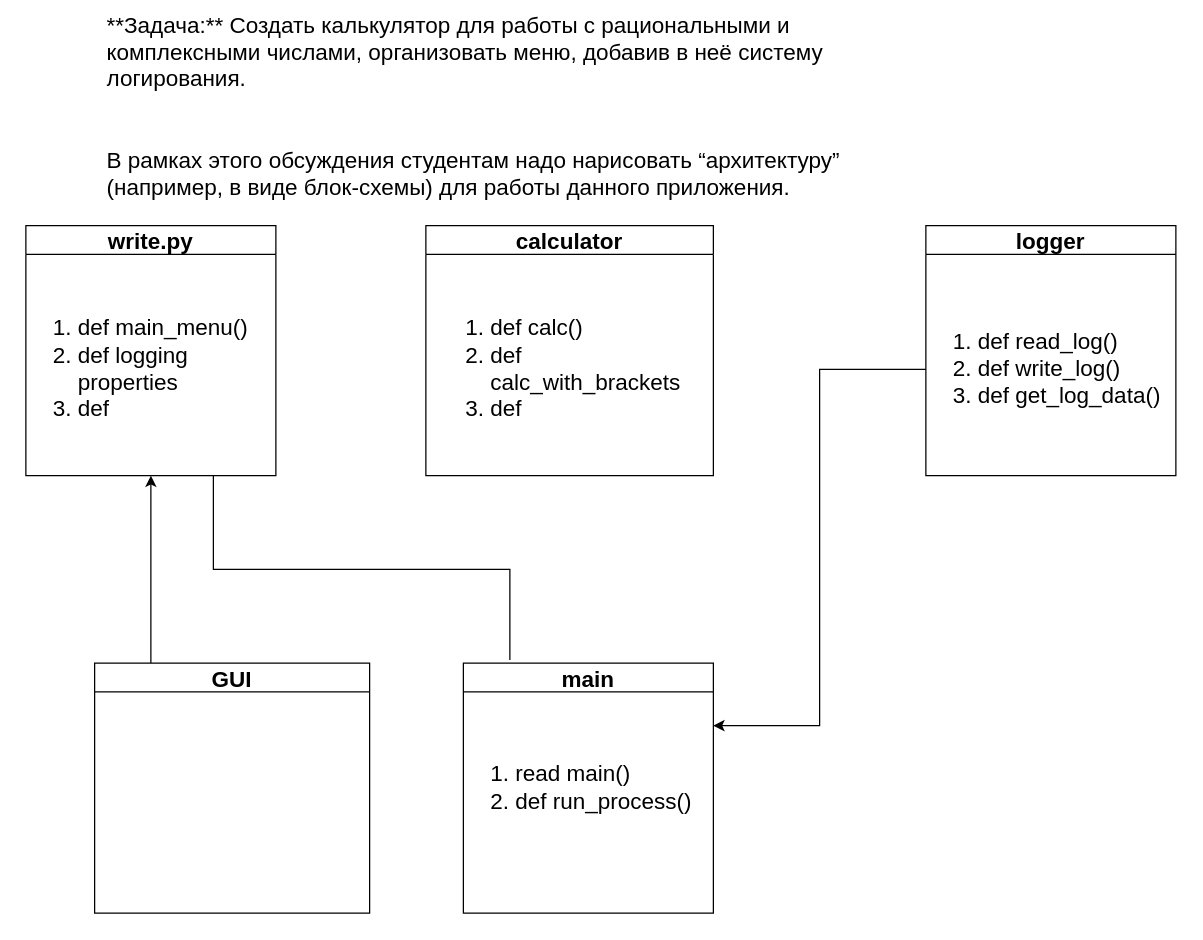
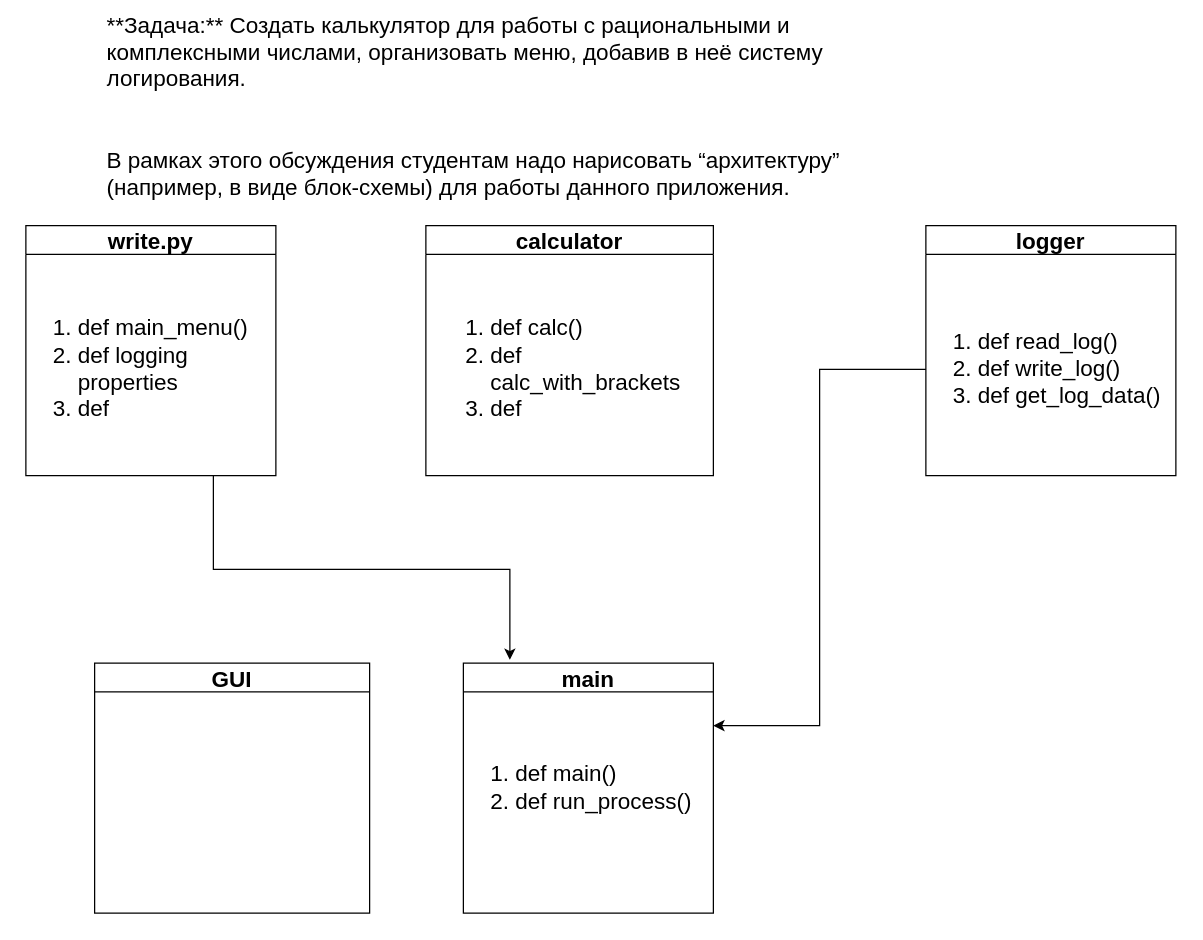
(151, 574) -> none
(510, 654) -> (510, 650)
(570, 788) -> (570, 788)
